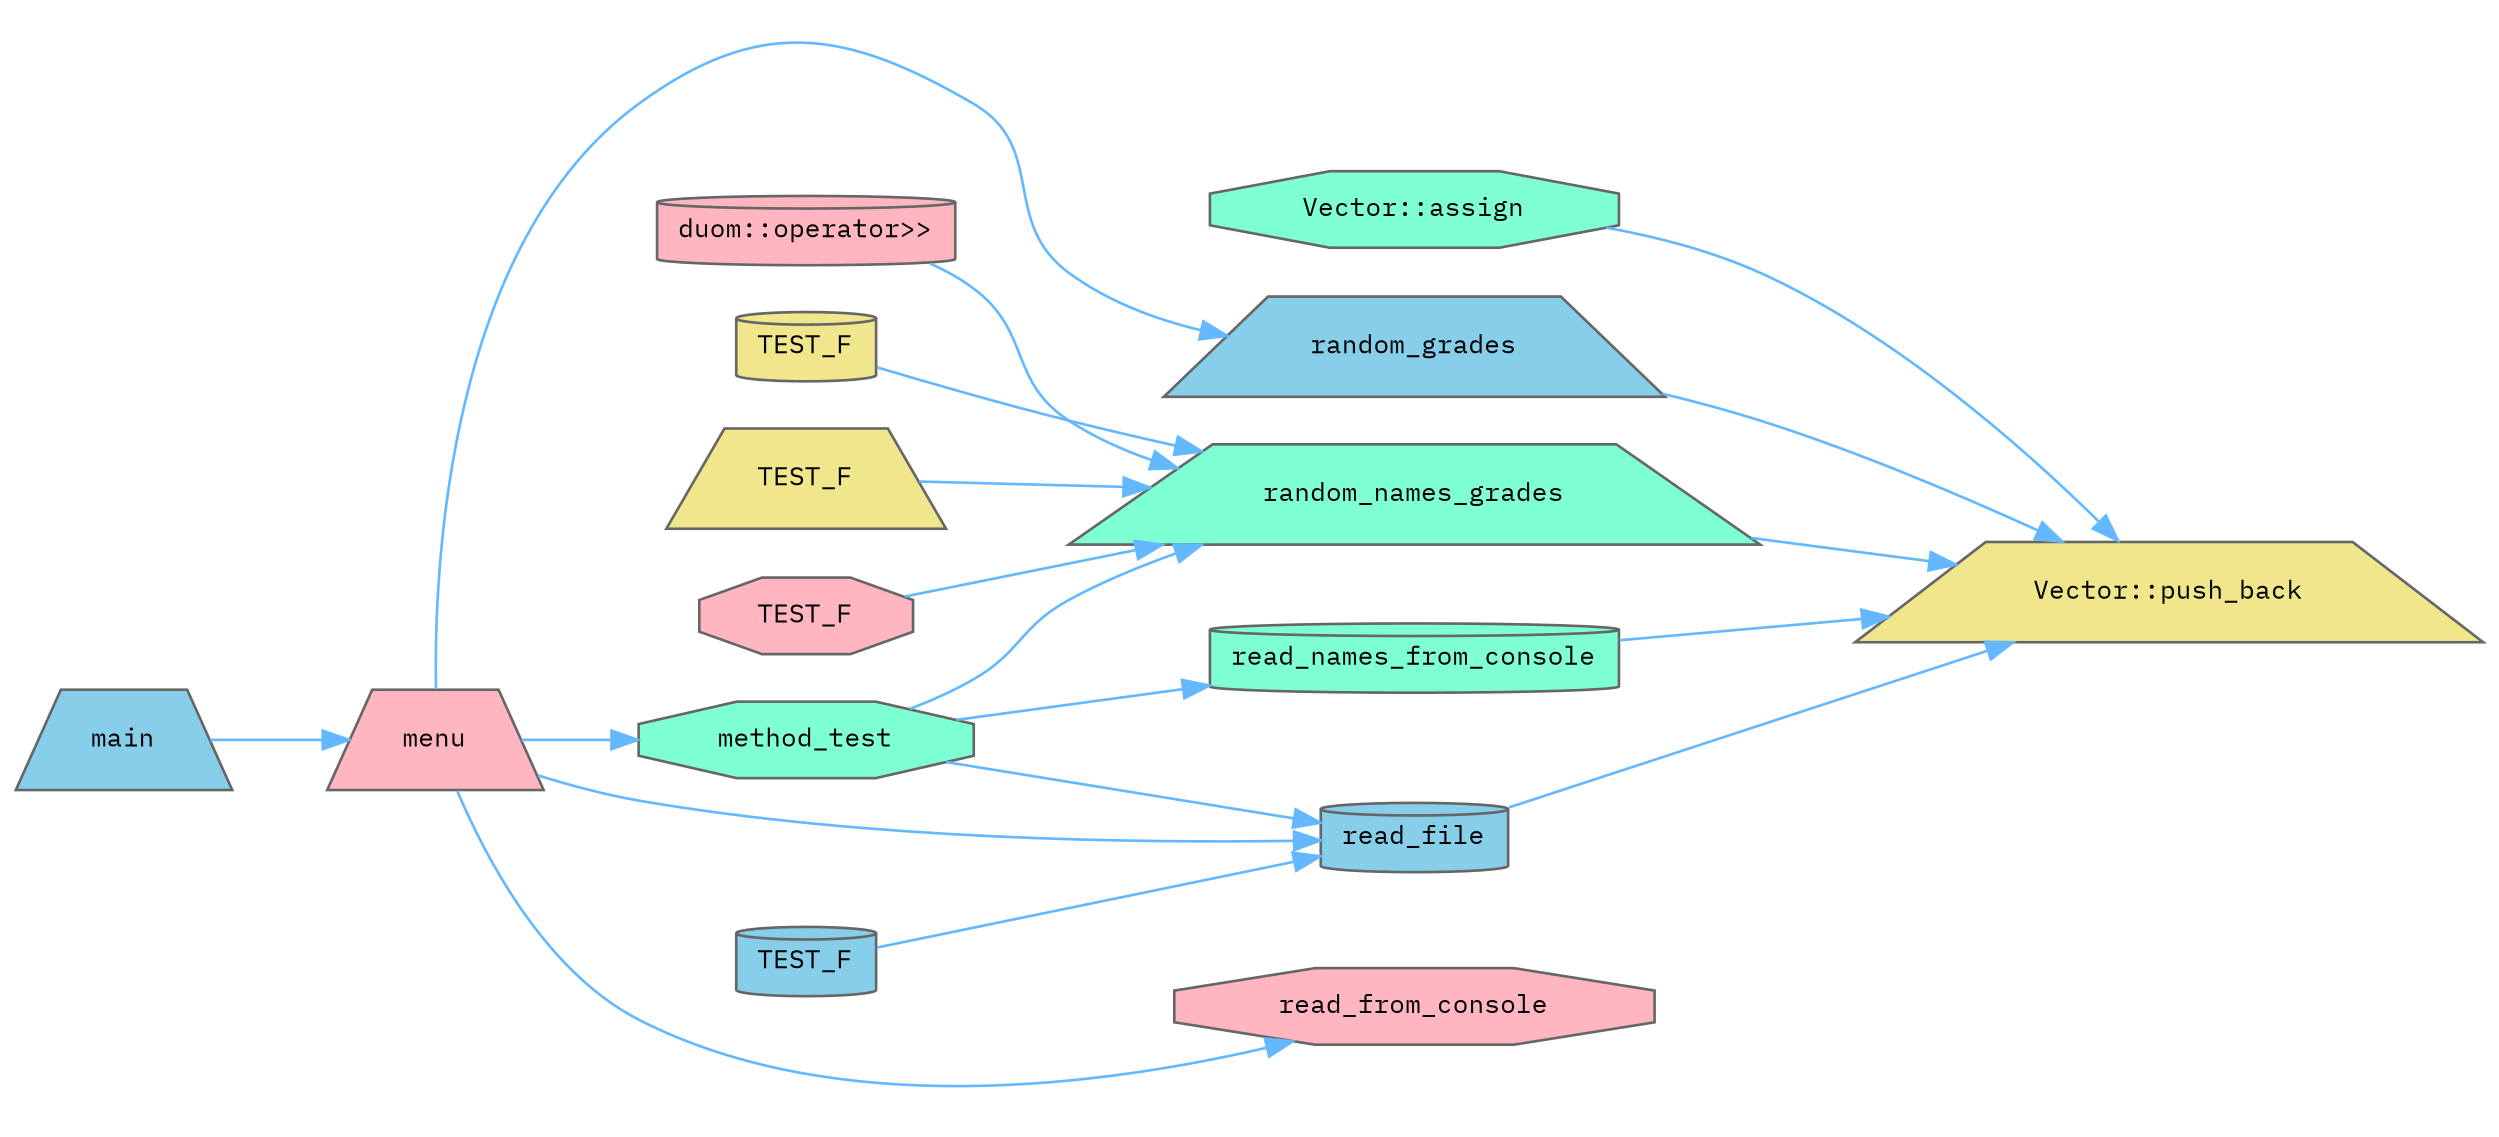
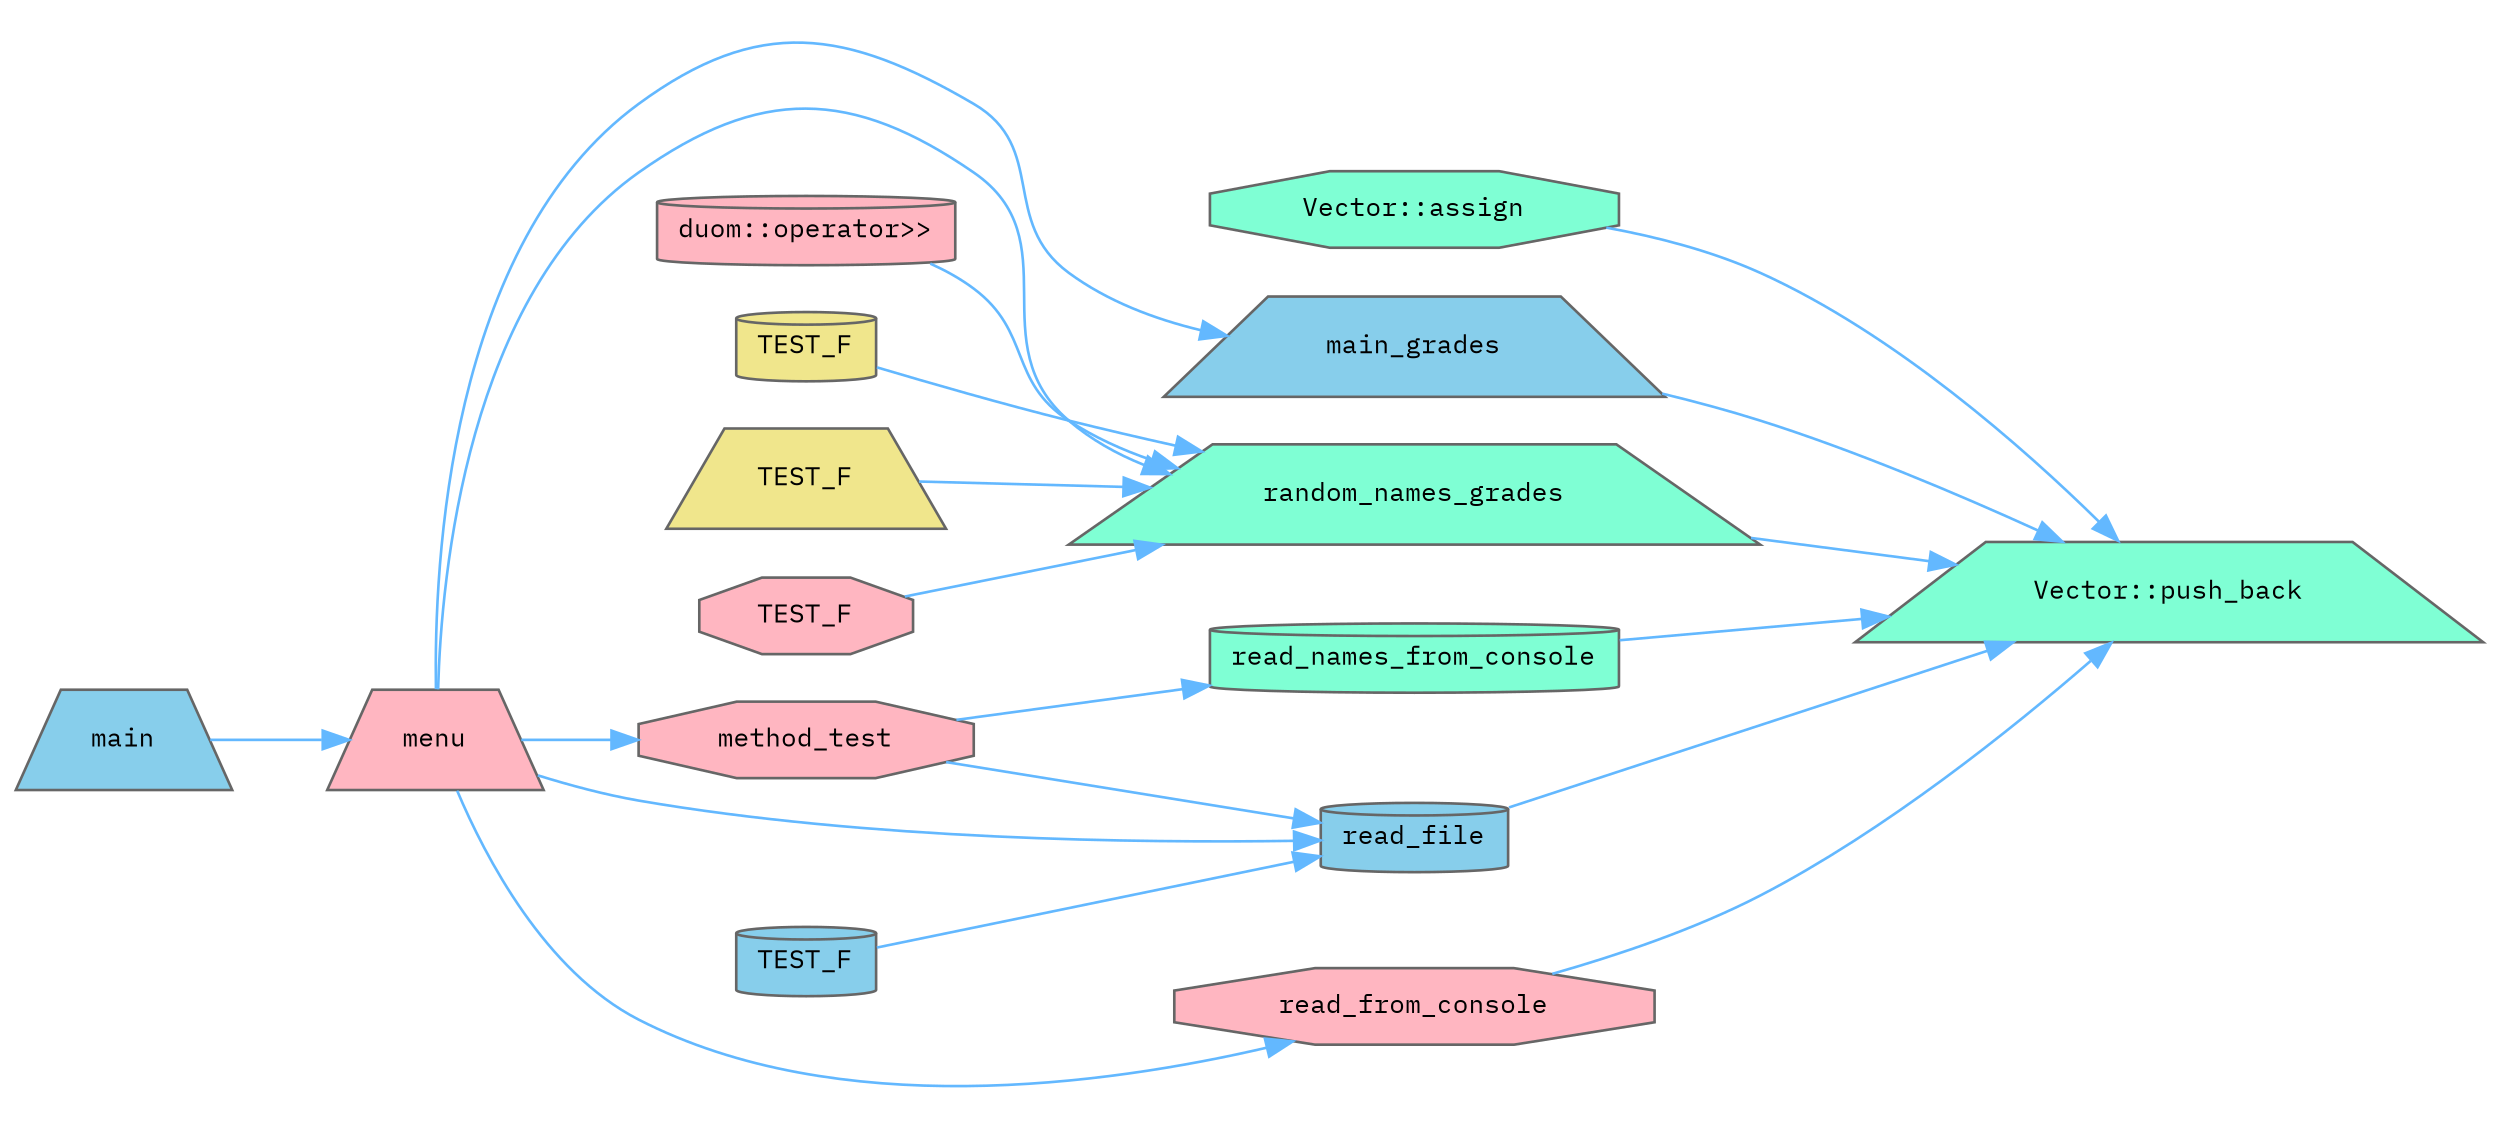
(1414, 347) -> (1414, 347)
(2169, 592) -> (2169, 592)
(1037, 623) -> (706, 133)
(806, 740) -> (806, 740)
none -> (1840, 850)
